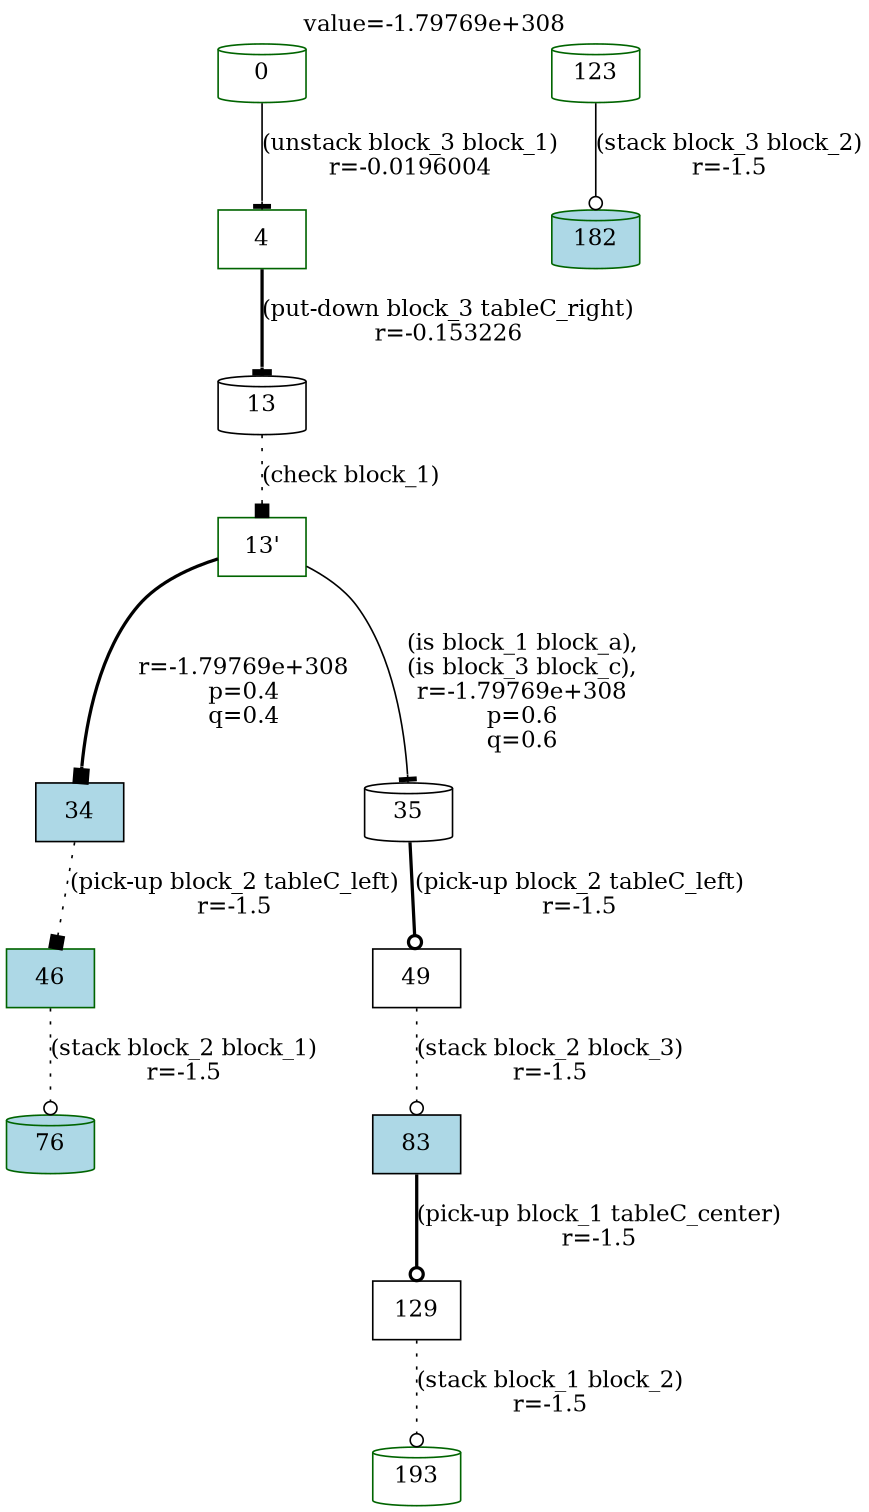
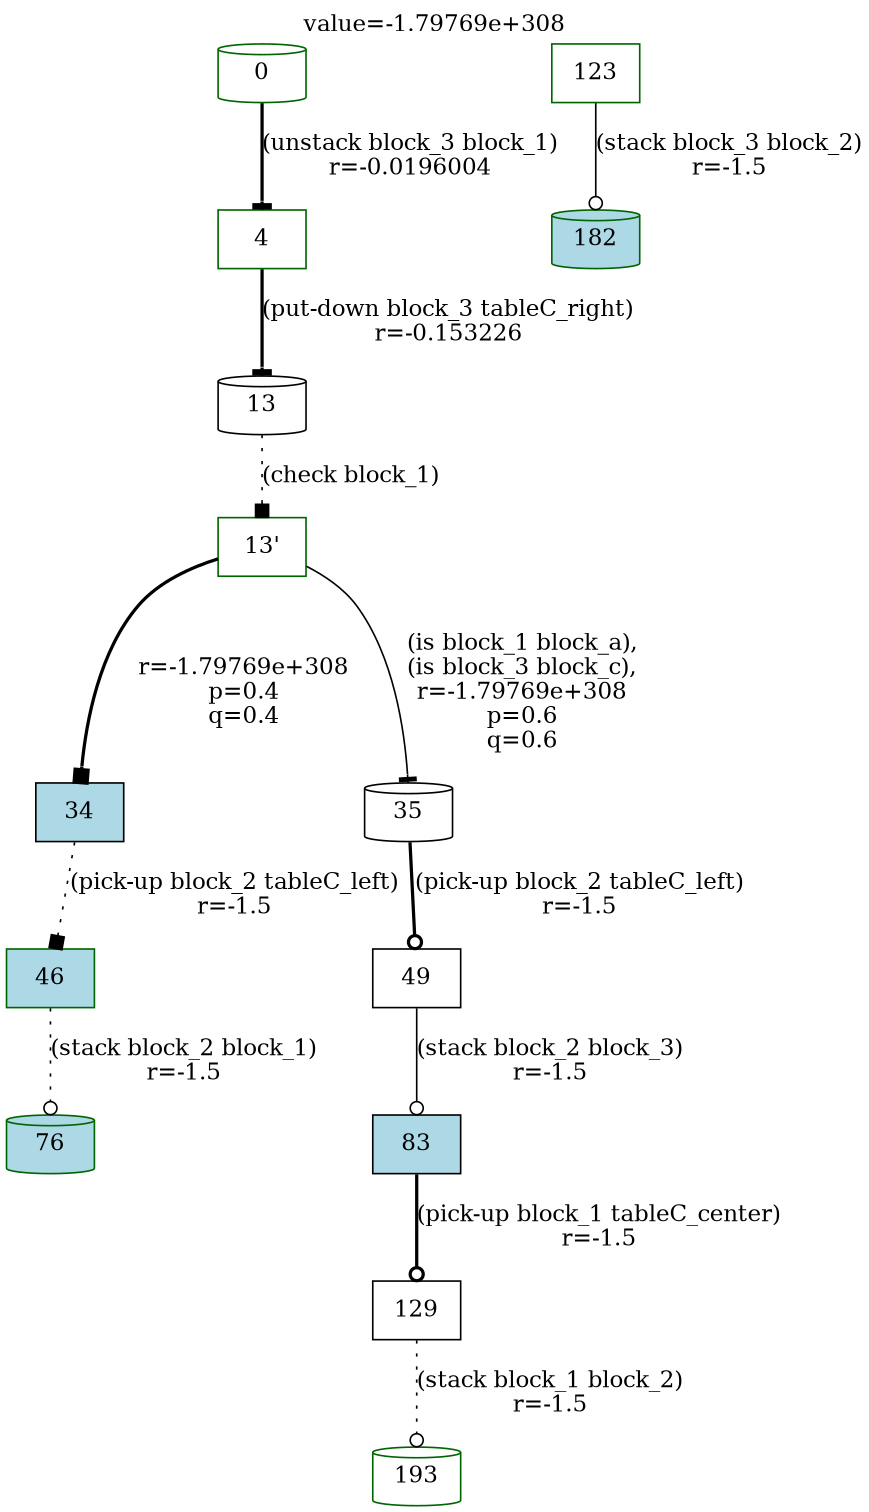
(596, 73) -> (596, 73)
(262, 152) -> (262, 152)
(417, 1055) -> (417, 1055)
